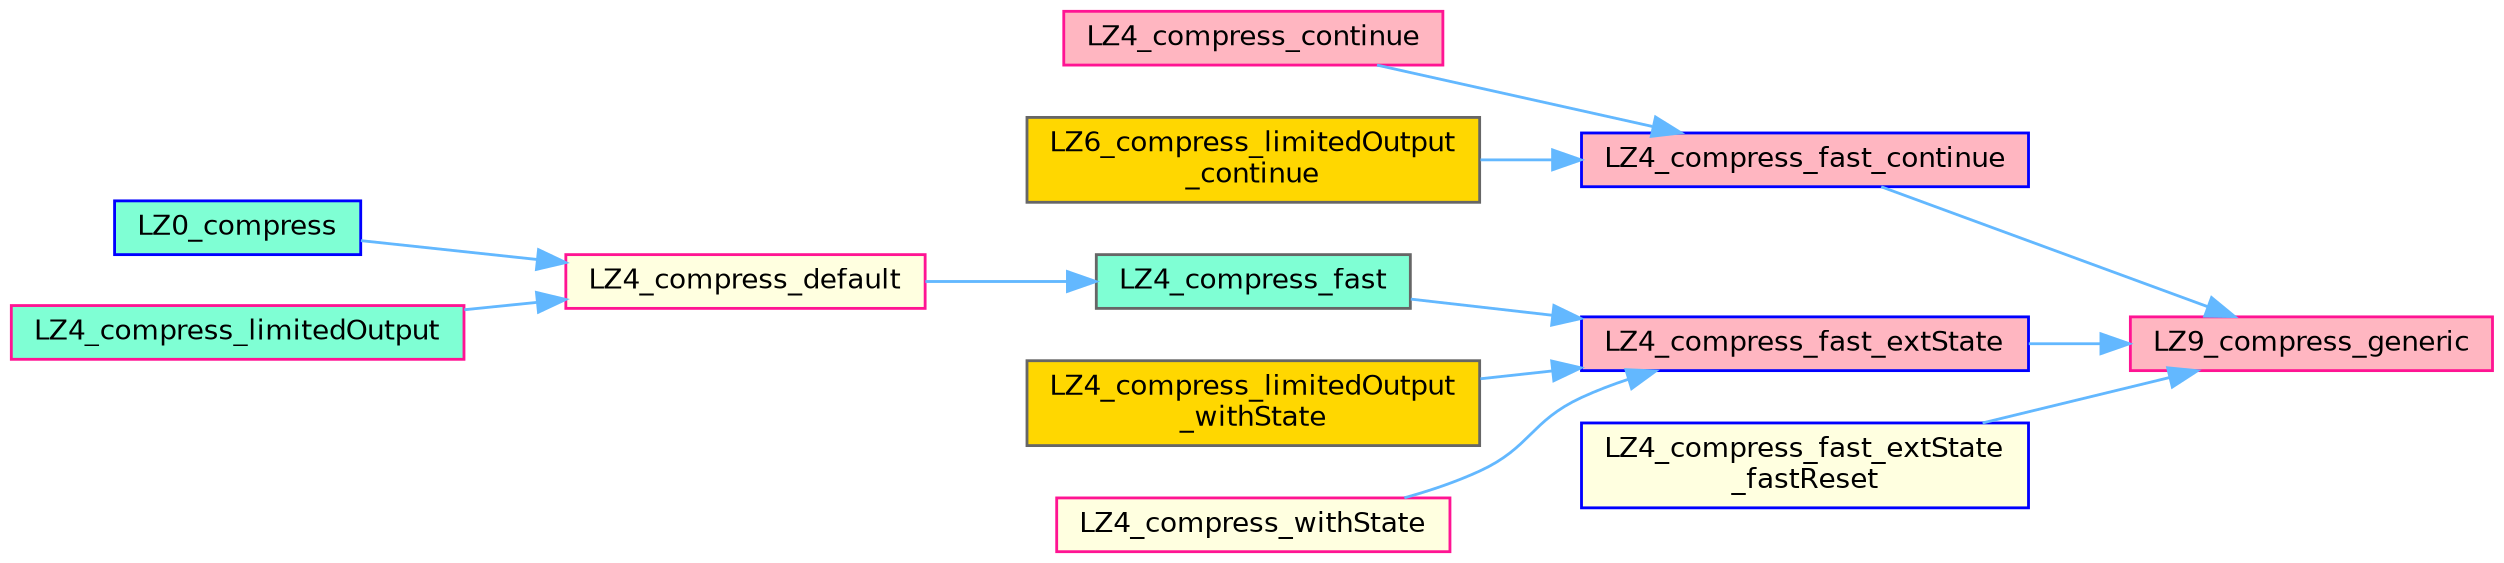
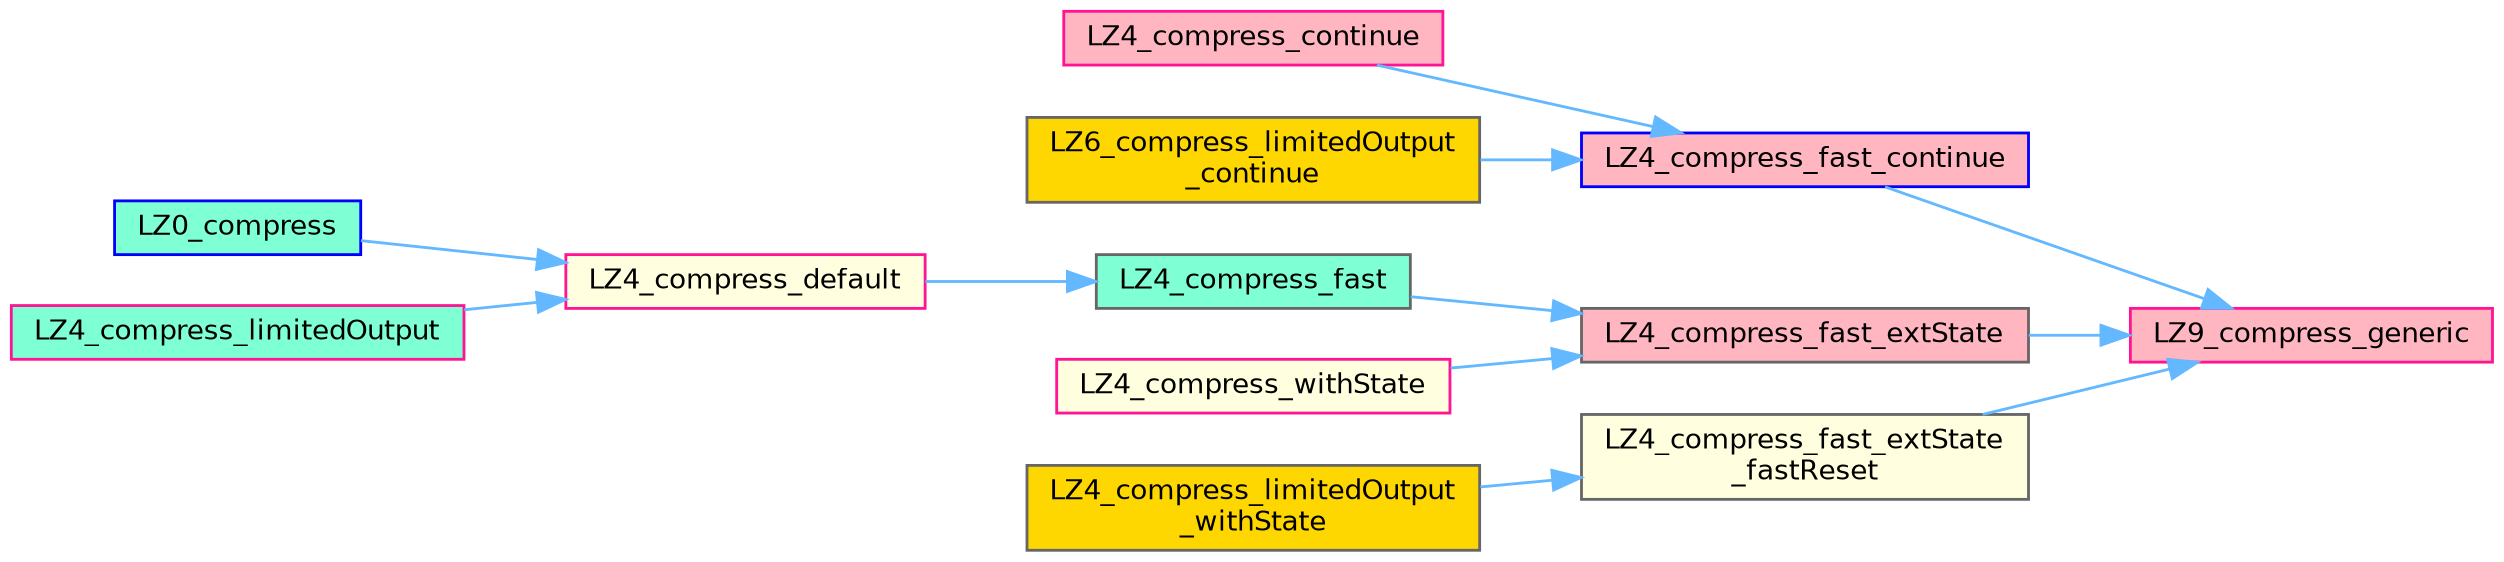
(1805, 344) -> (1805, 335)
(1517, 375) -> (1516, 484)
(1805, 465) -> (1805, 457)
